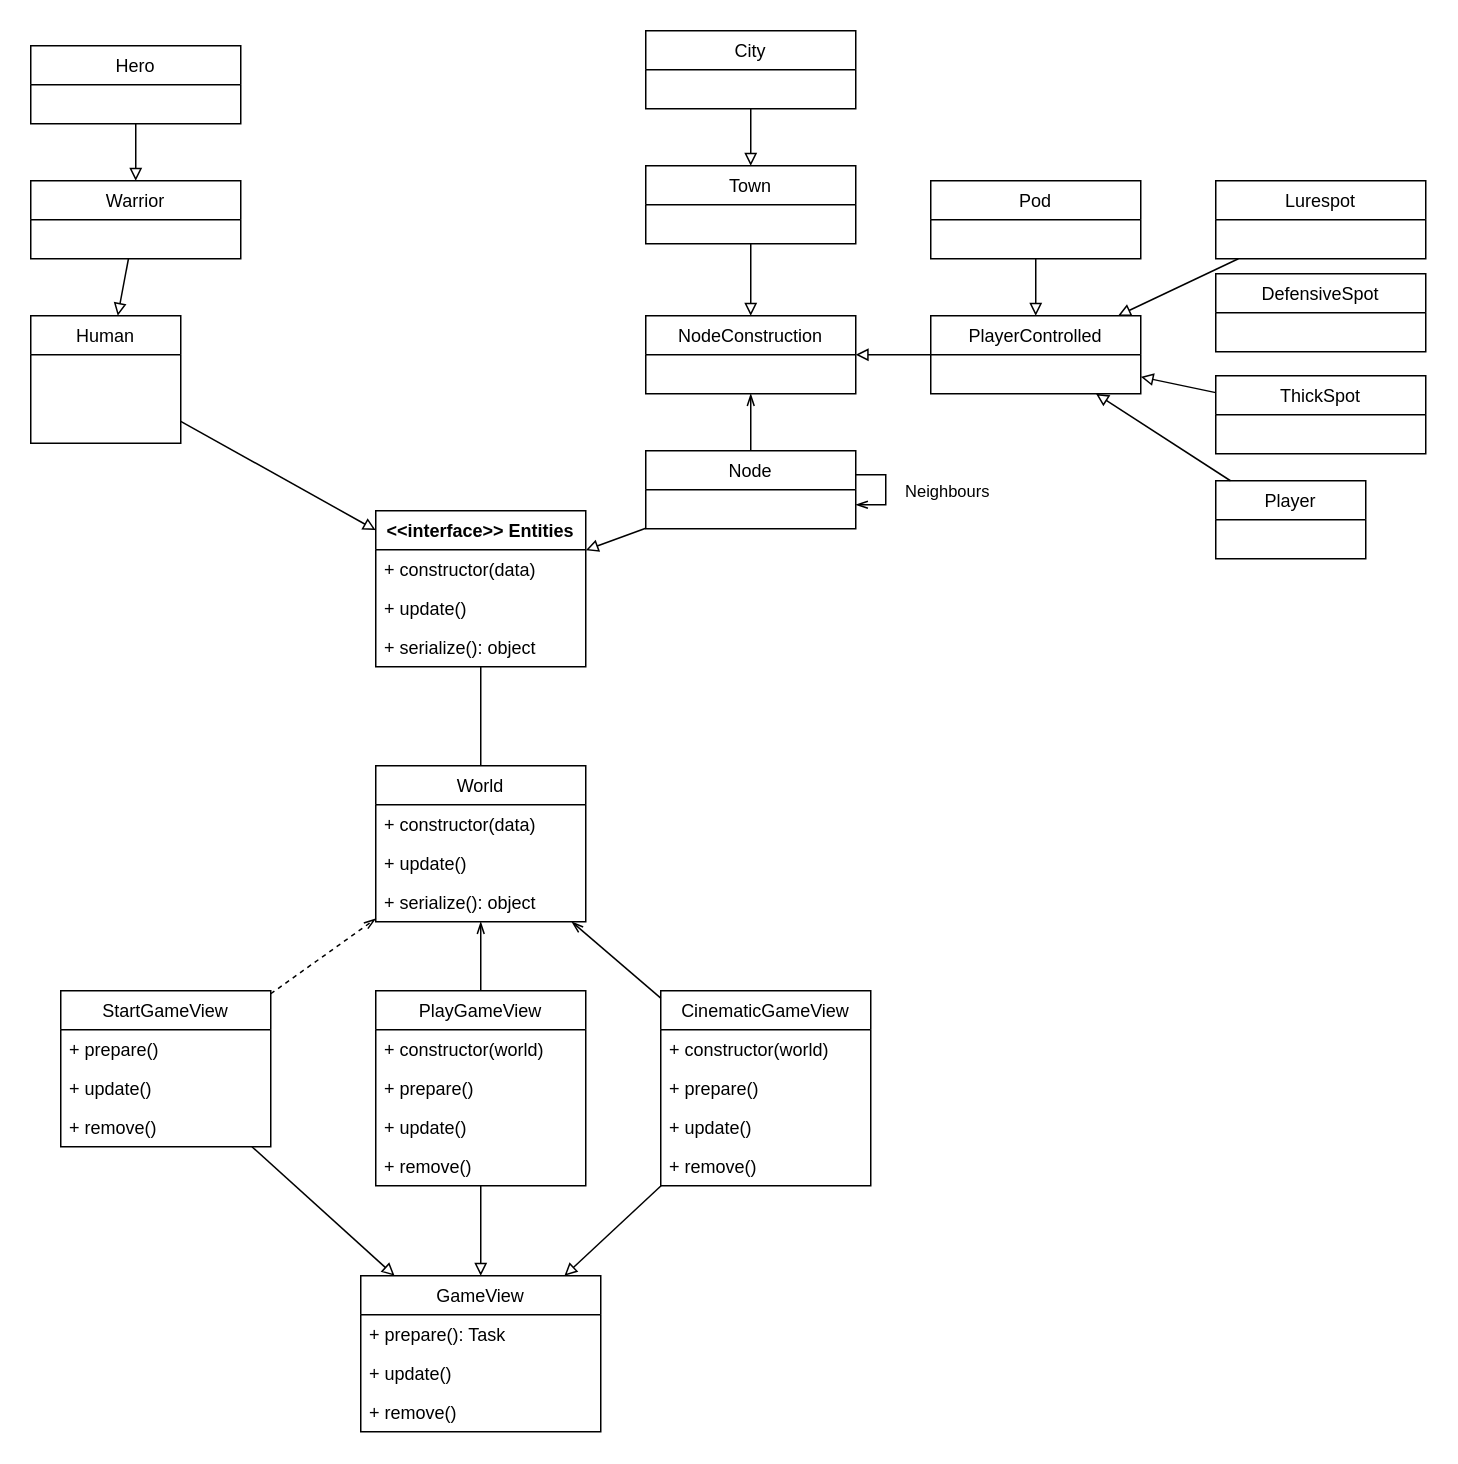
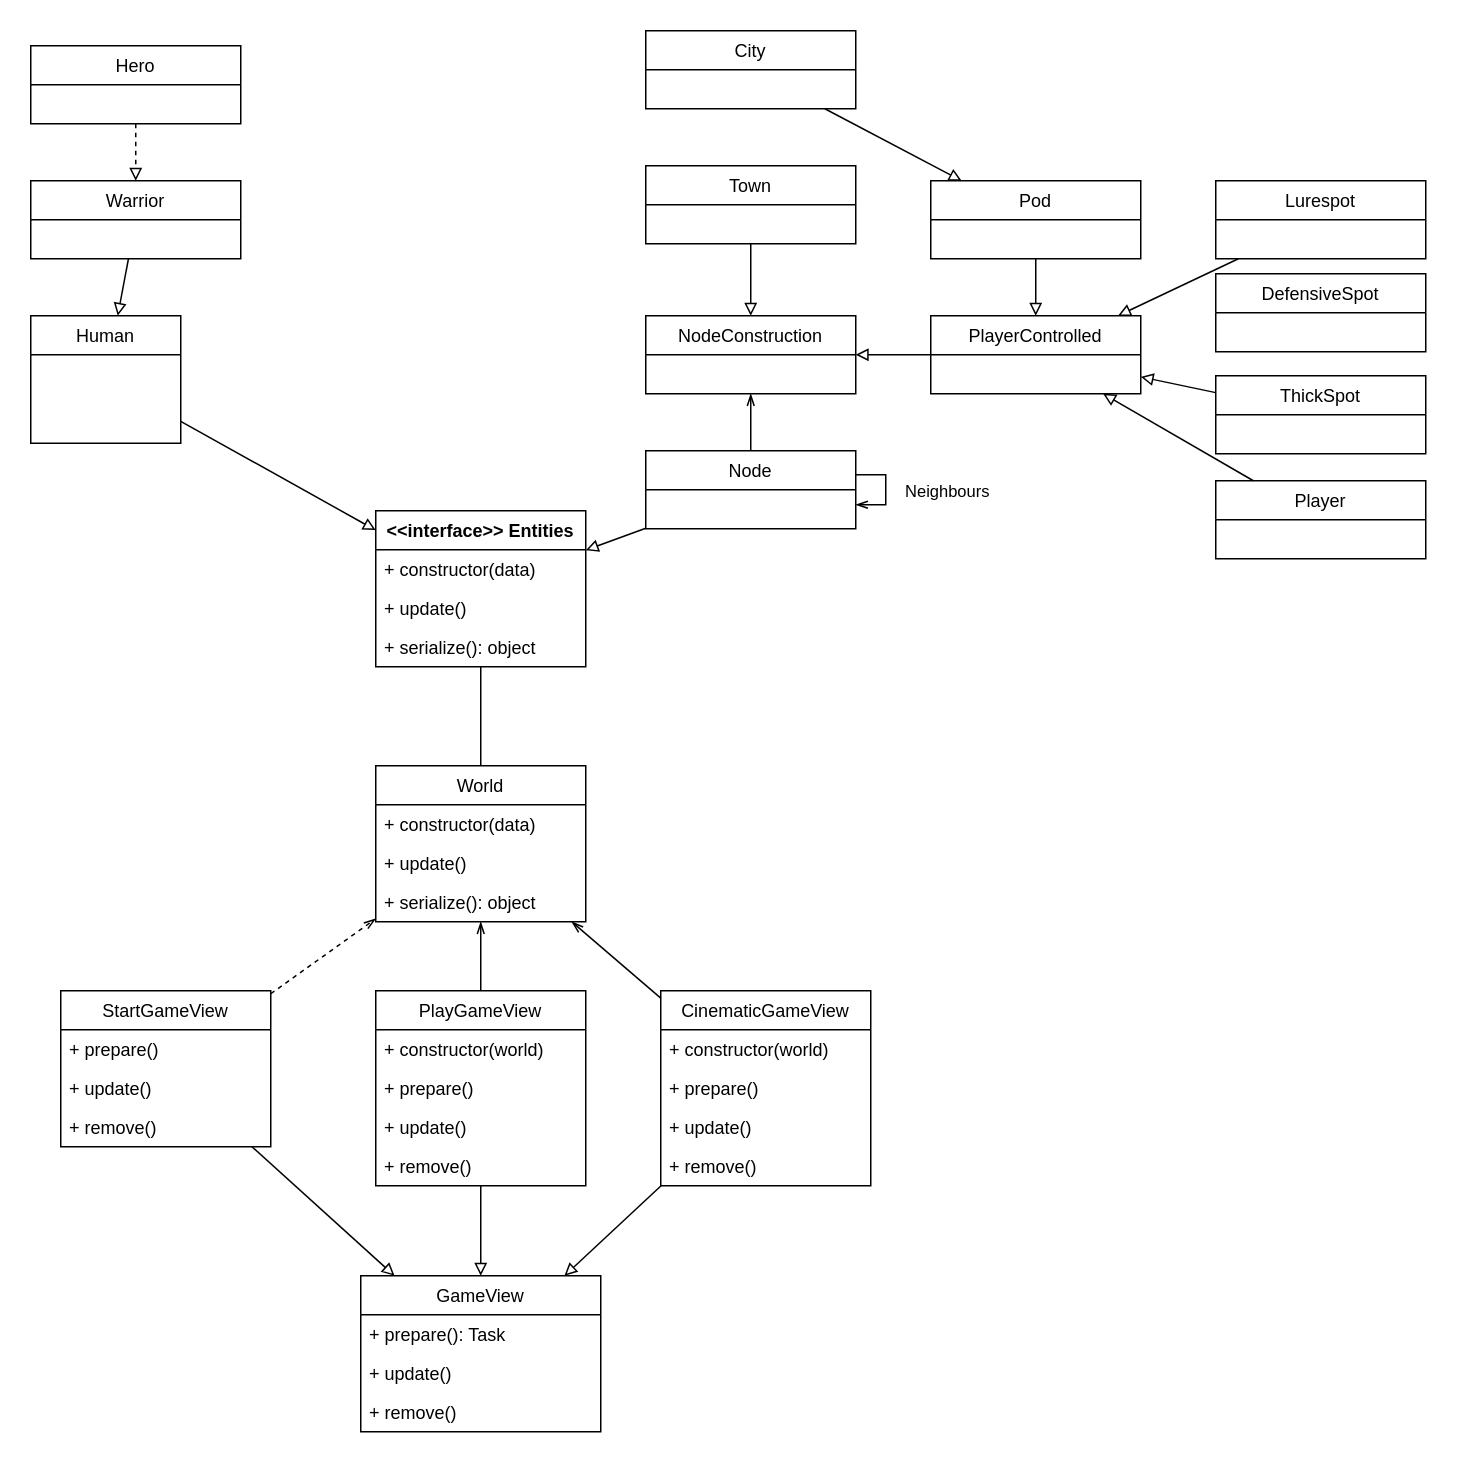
(751, 131) -> (888, 142)
(136, 147) -> (136, 147)
(1291, 520) -> (1321, 520)
